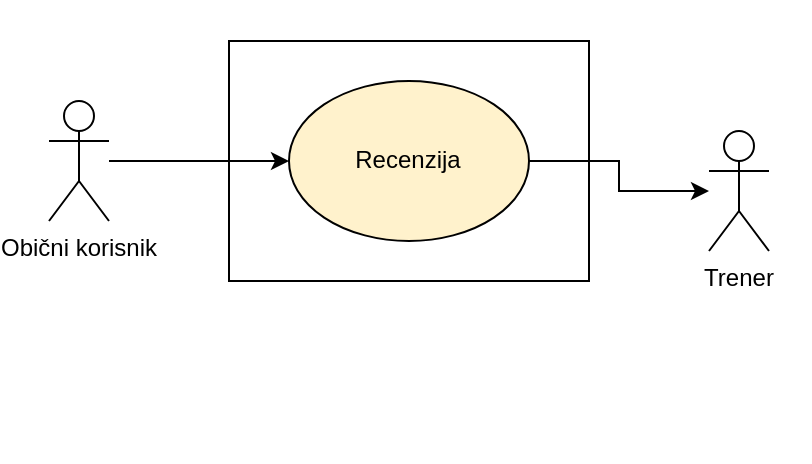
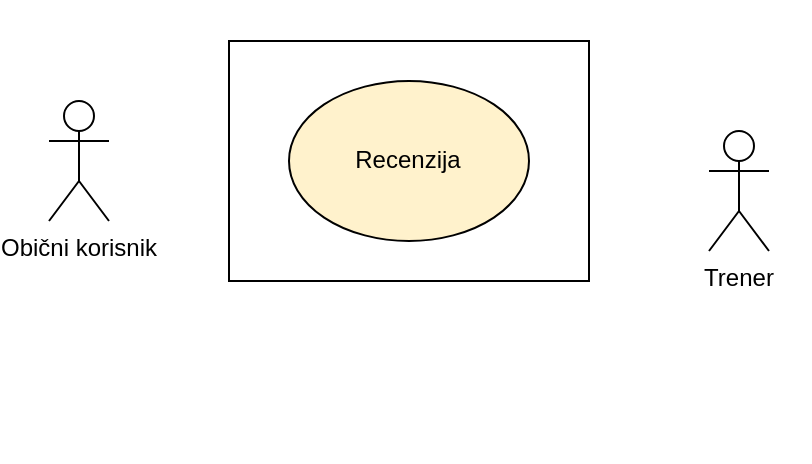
(192, 161) -> none
(619, 170) -> none
